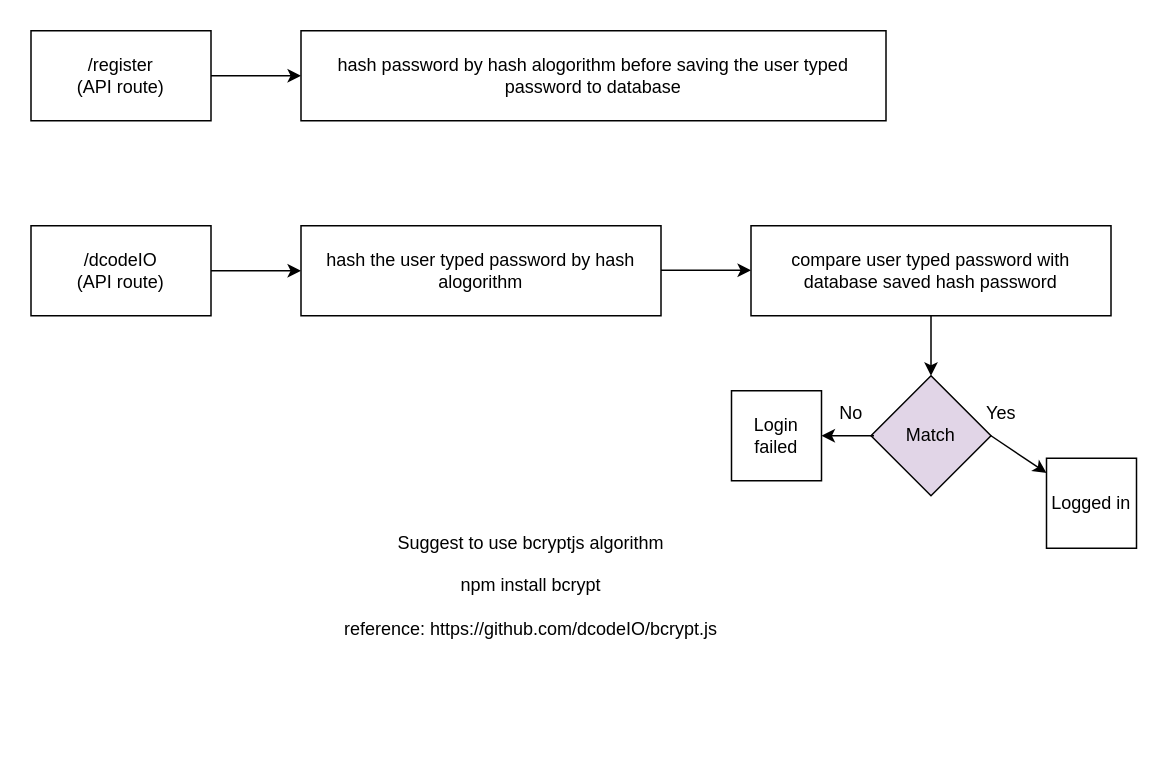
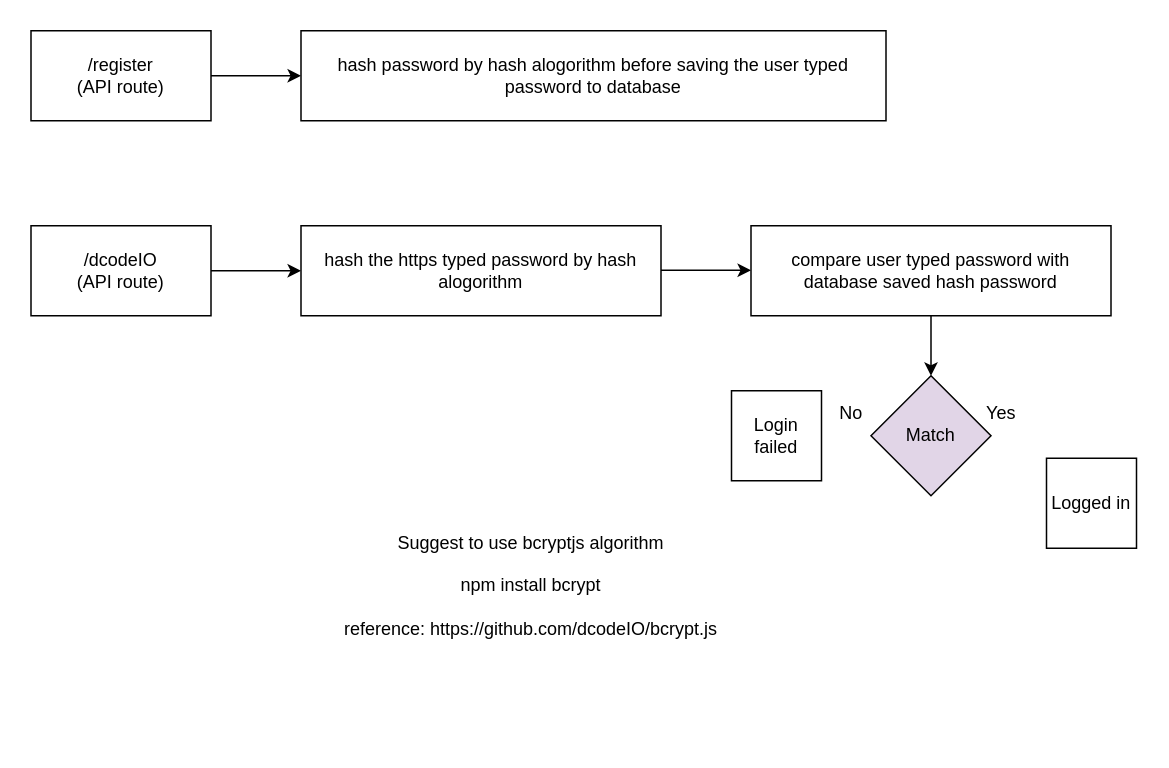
(481, 271) -> (481, 271)
(852, 436) -> none
(1014, 451) -> none
